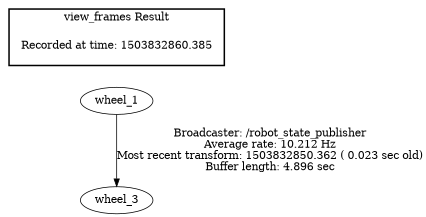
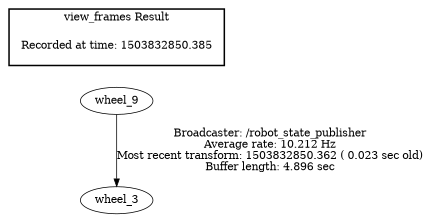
(117, 46) -> (117, 46)
(117, 101) -> (117, 101)
